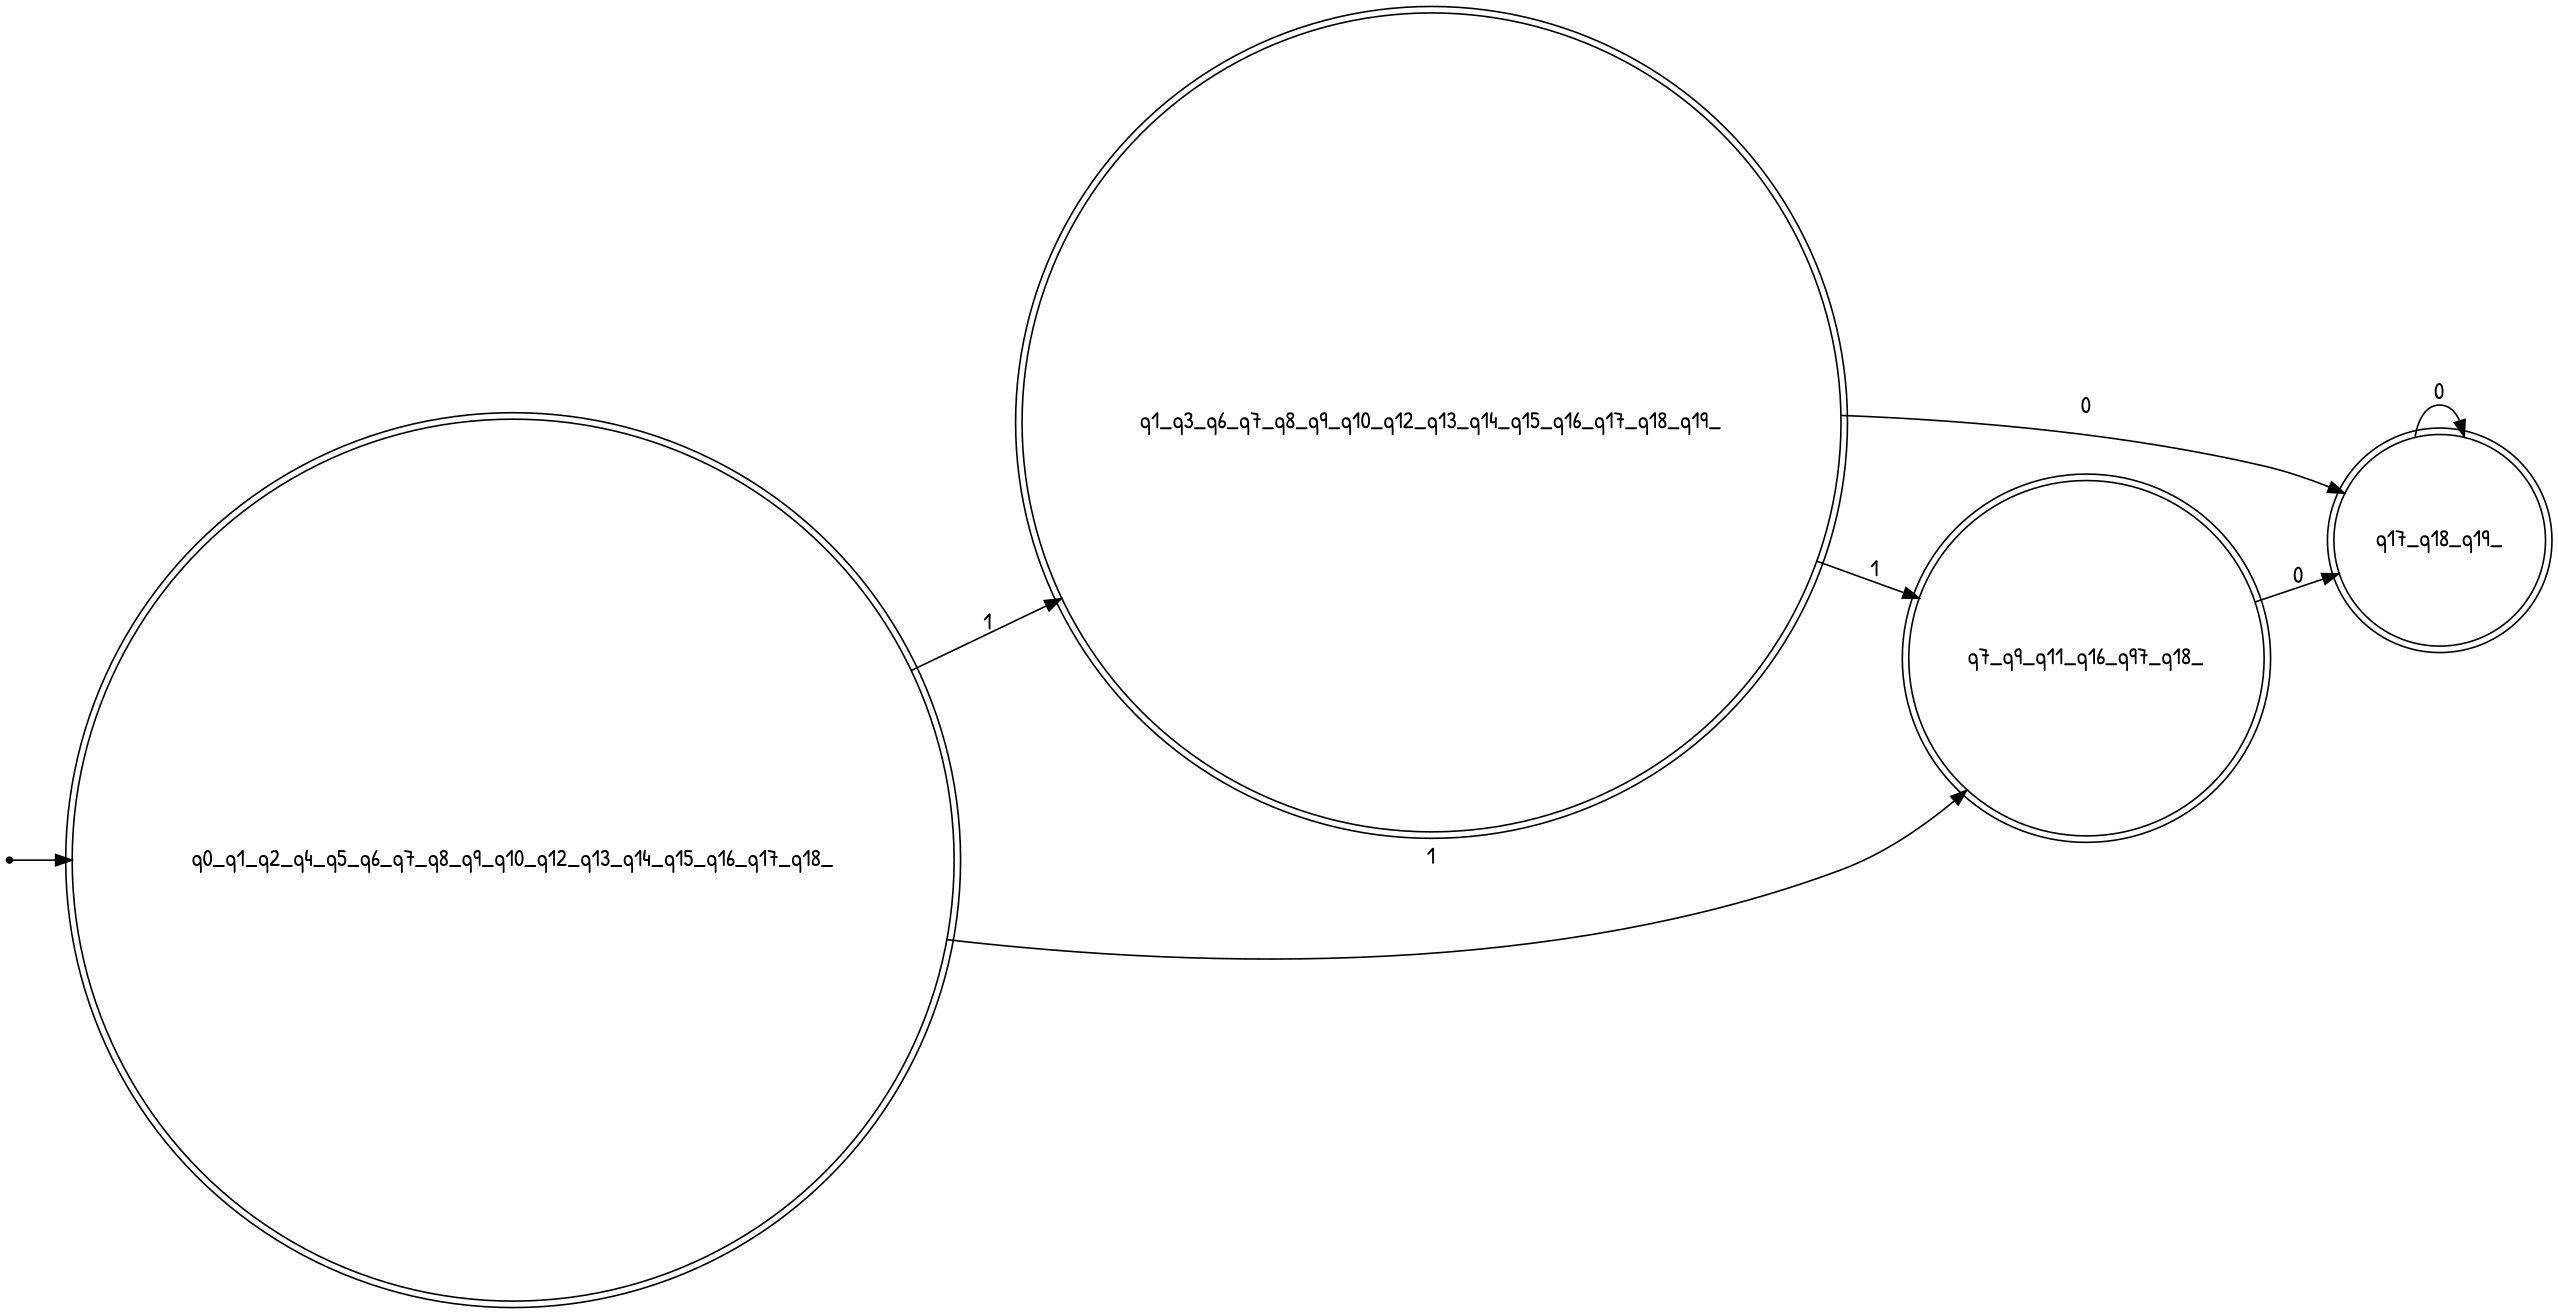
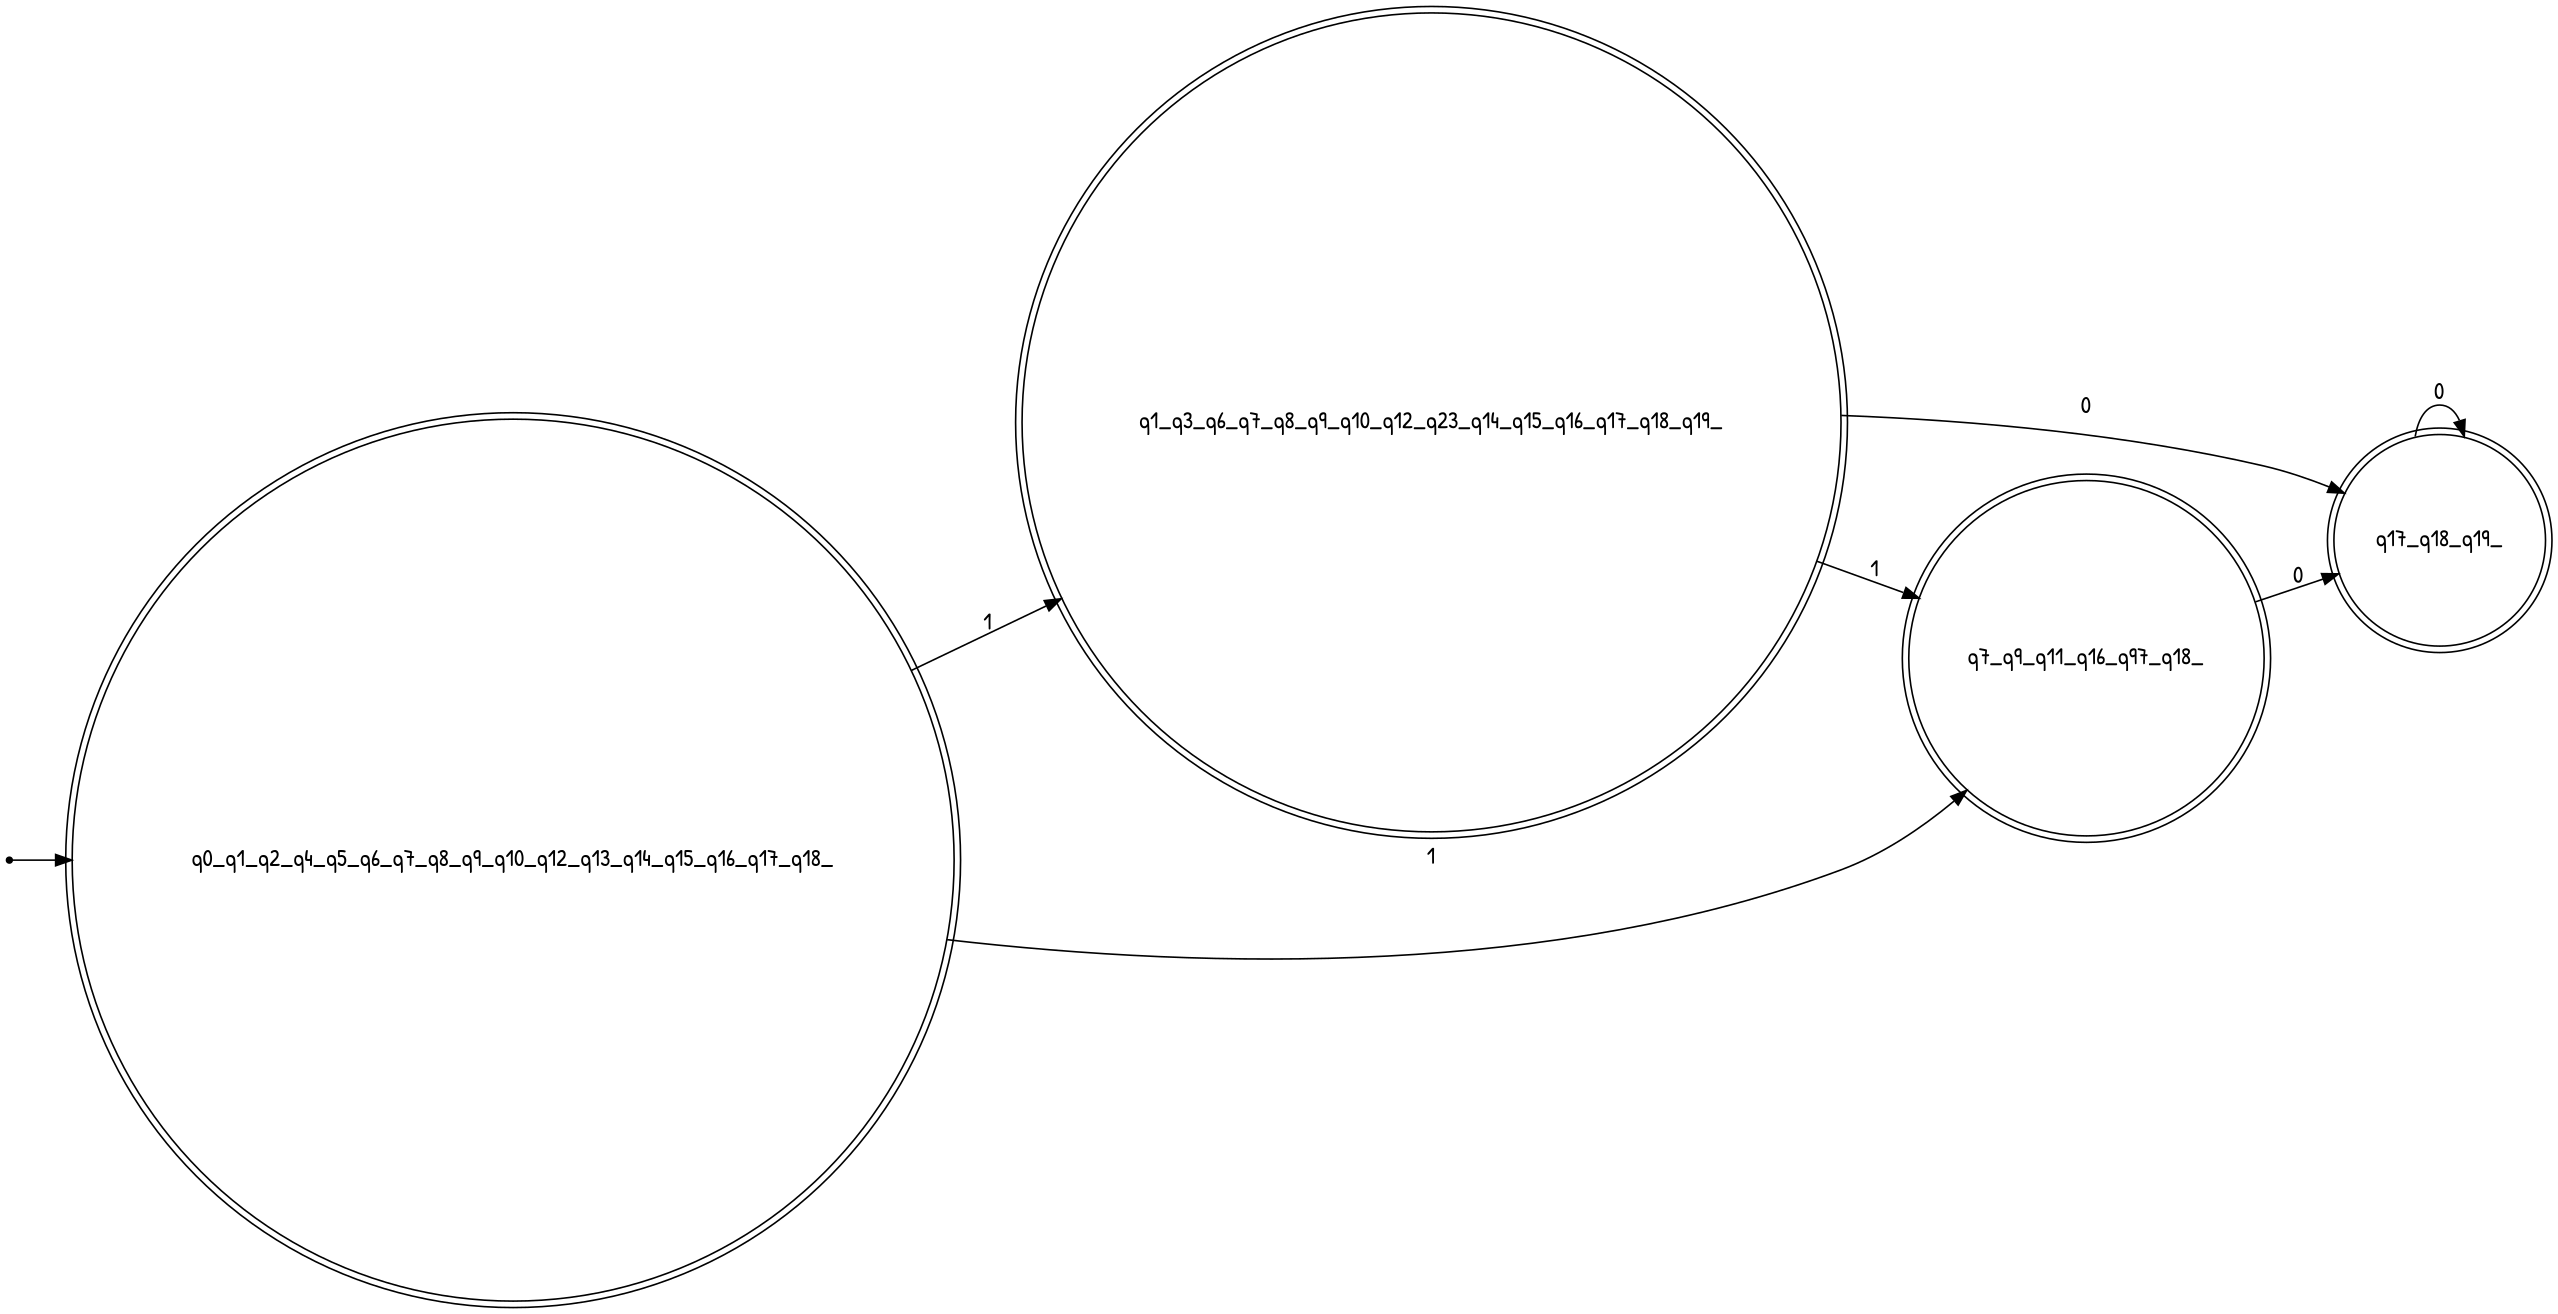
(1432, 422) -> (1432, 422)
